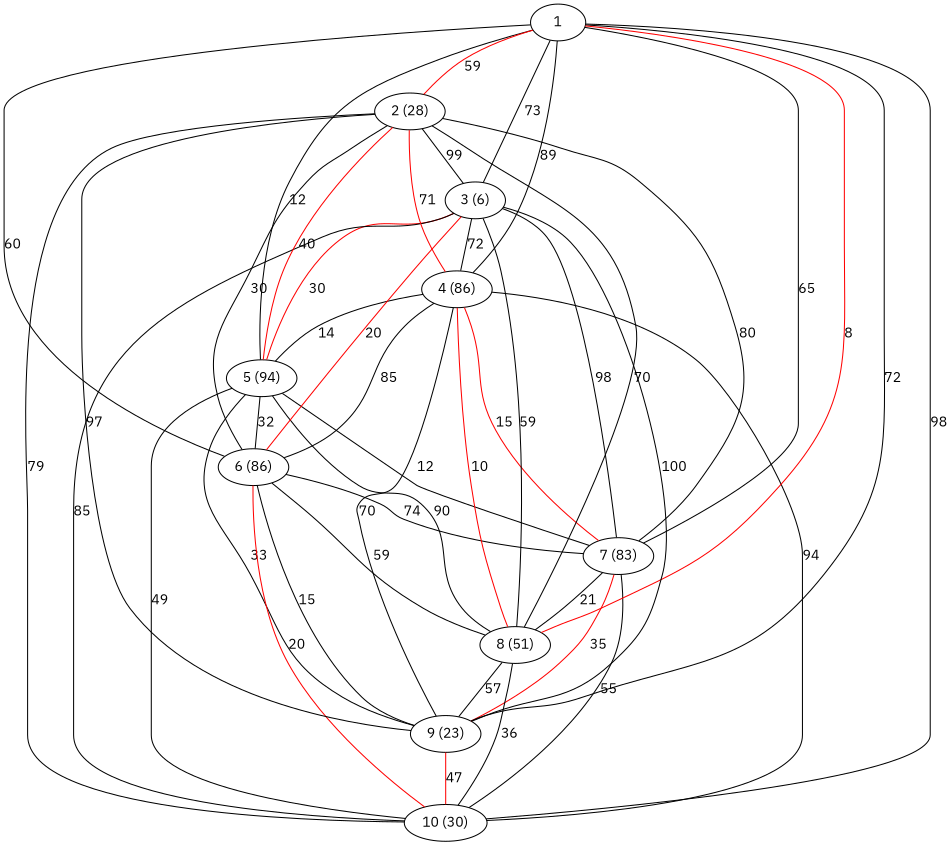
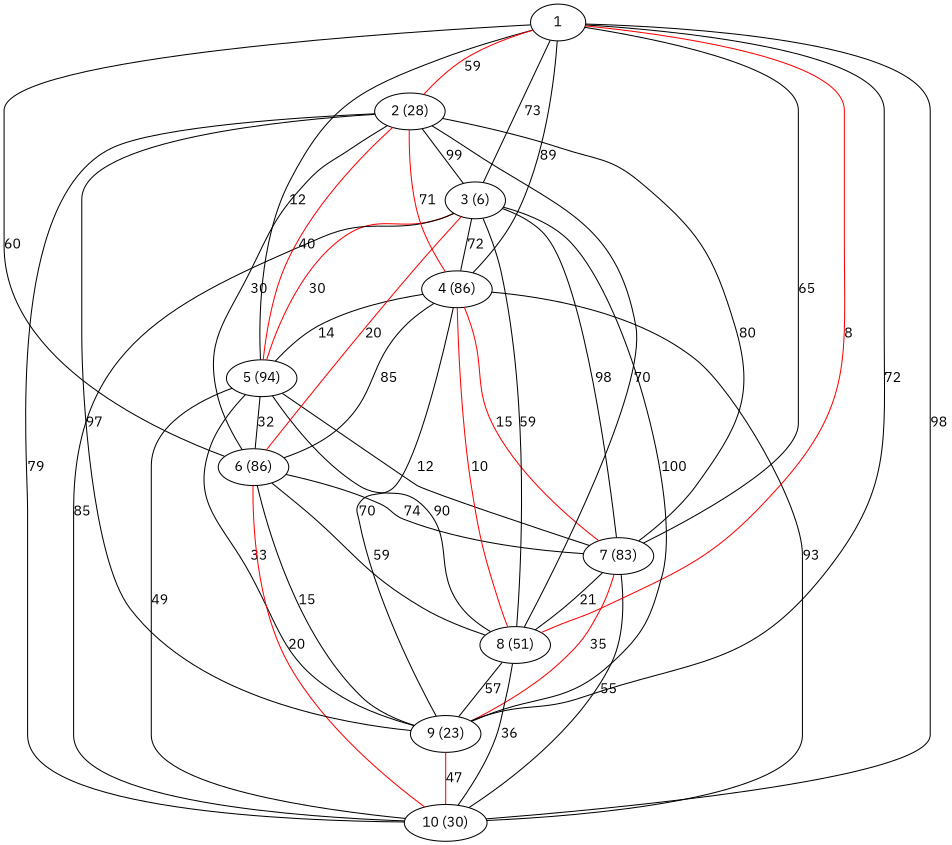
(811, 556) -> (811, 556)
